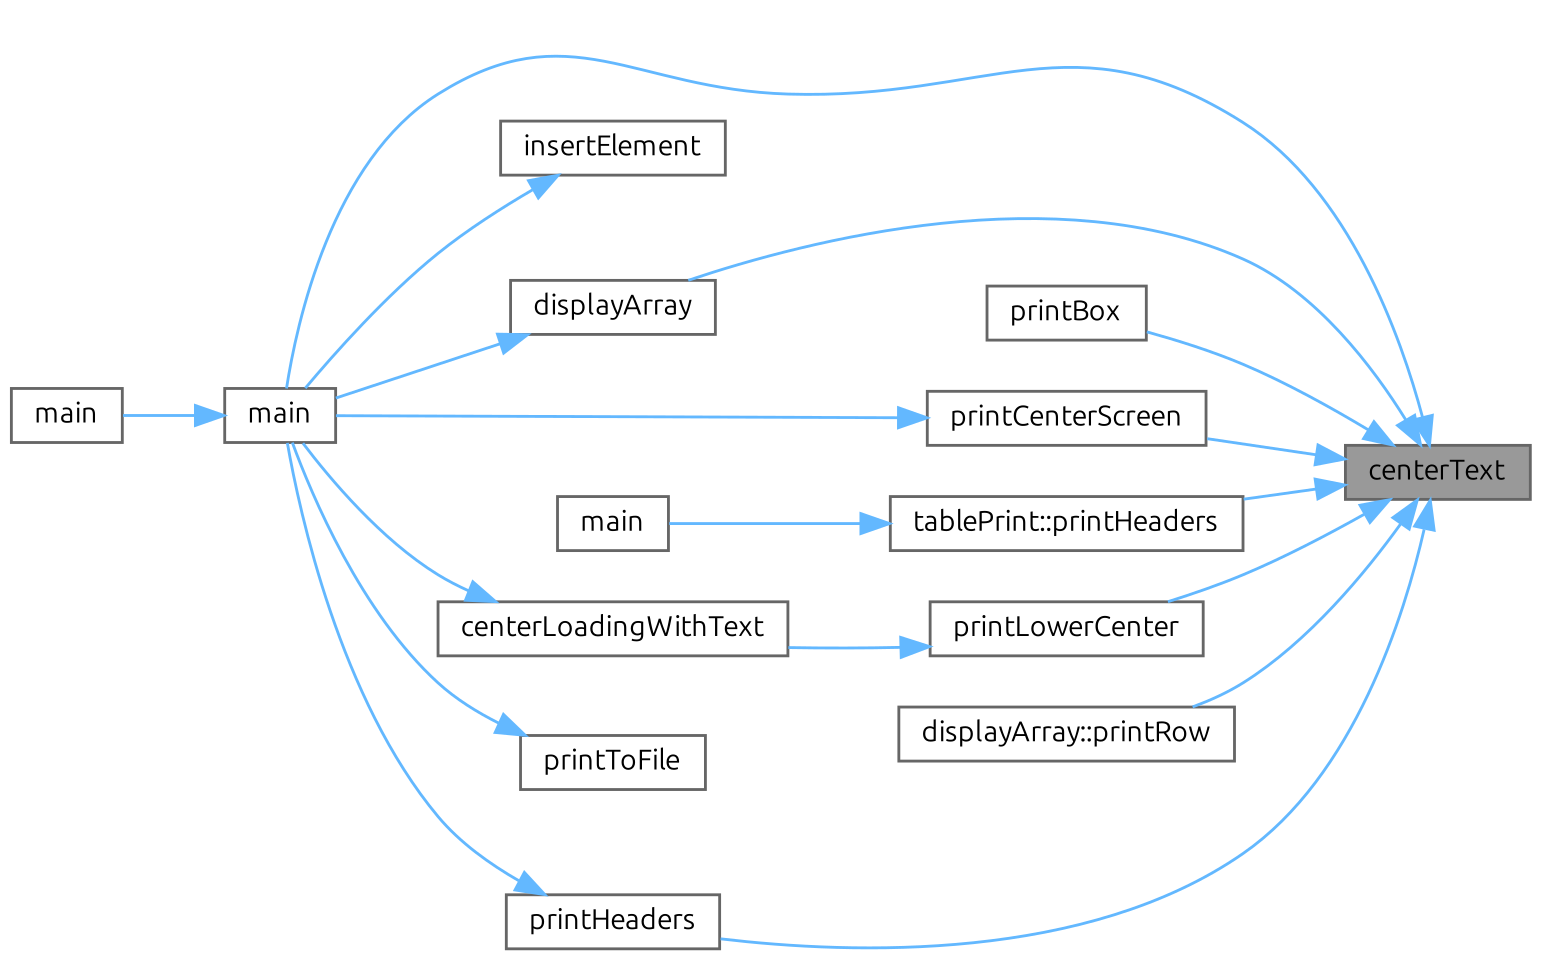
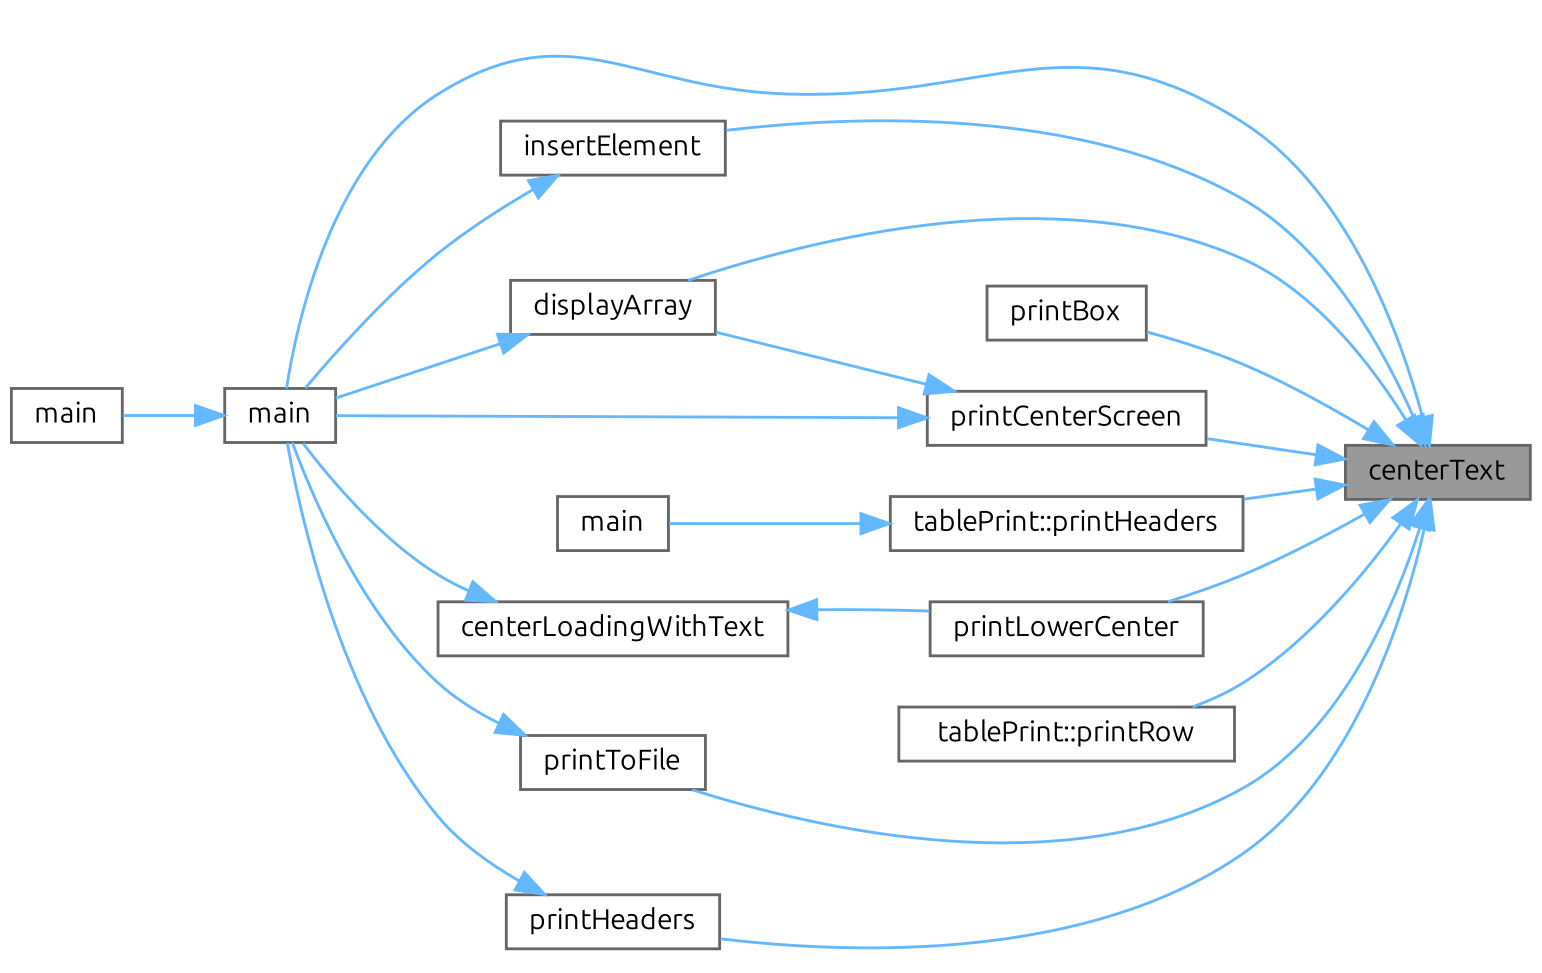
none -> (1129, 153)
none -> (821, 358)
(845, 648) -> (873, 610)
(1067, 734) -> (1067, 734)
none -> (1129, 829)
